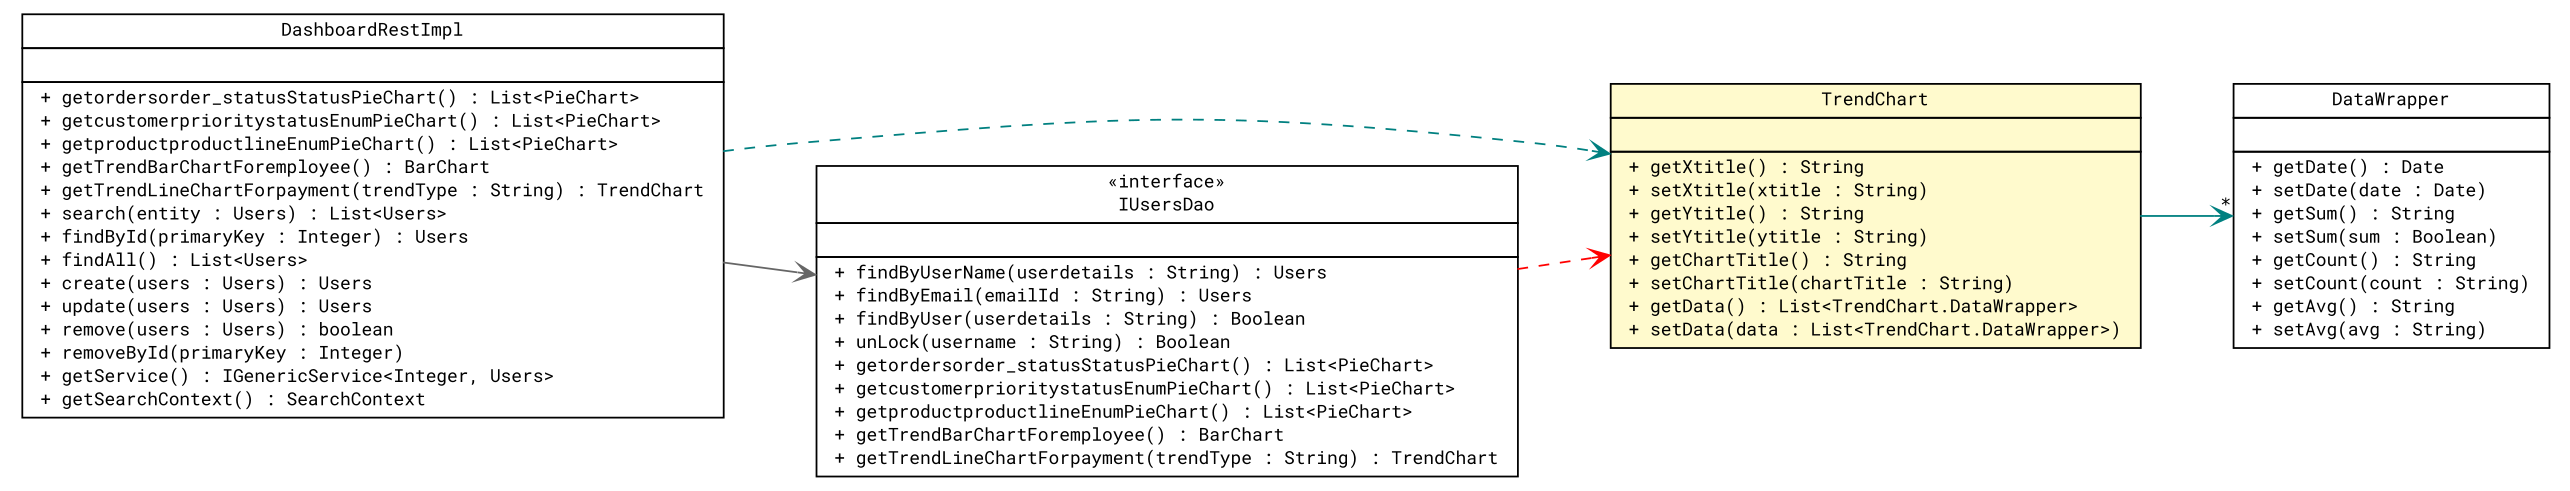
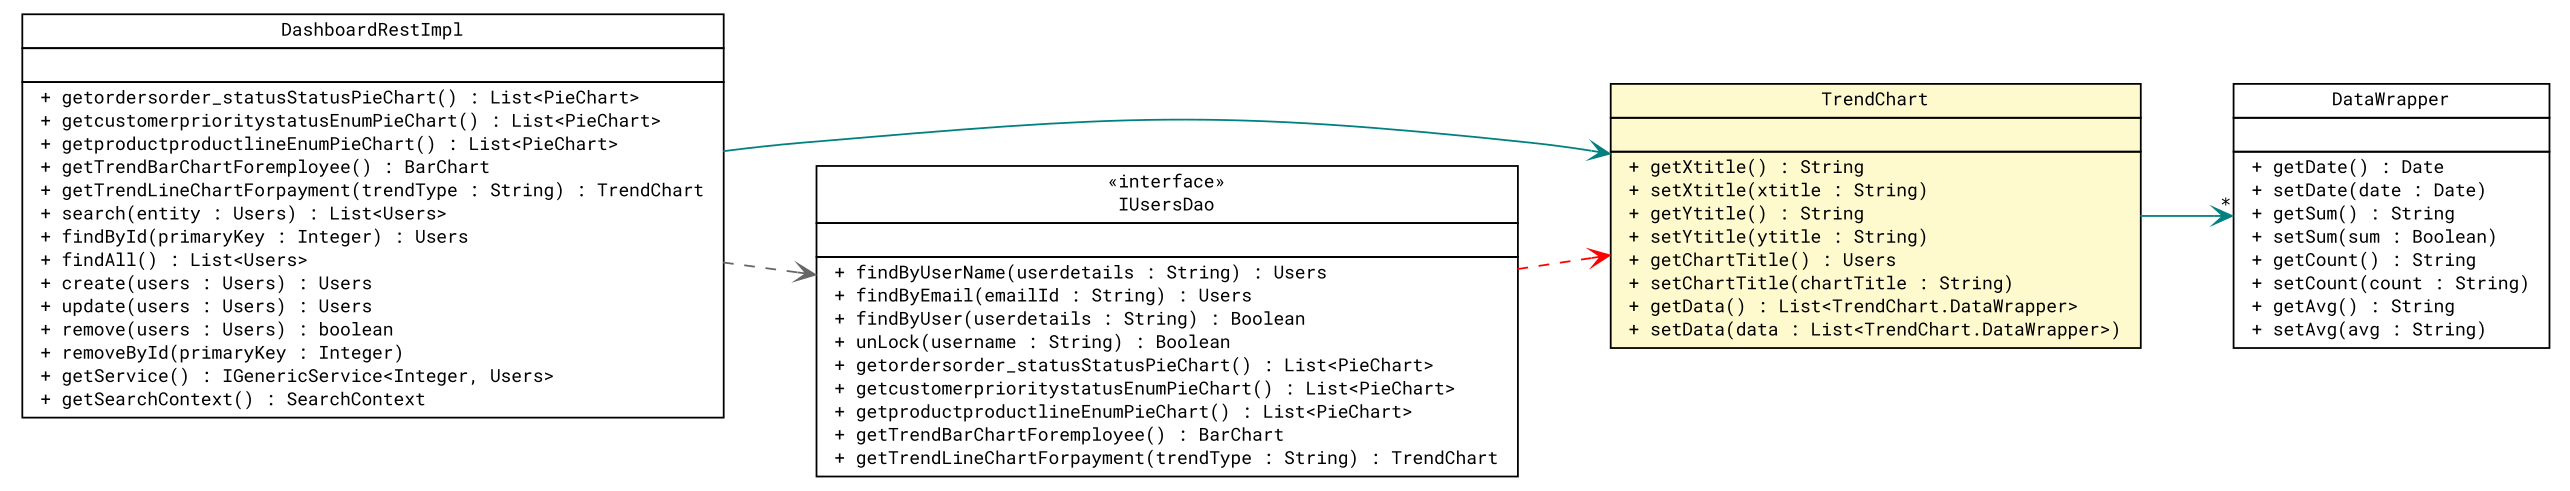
(1157, 120) -> (1157, 120)
(1769, 261) -> (1763, 261)
(760, 267) -> (760, 267)
